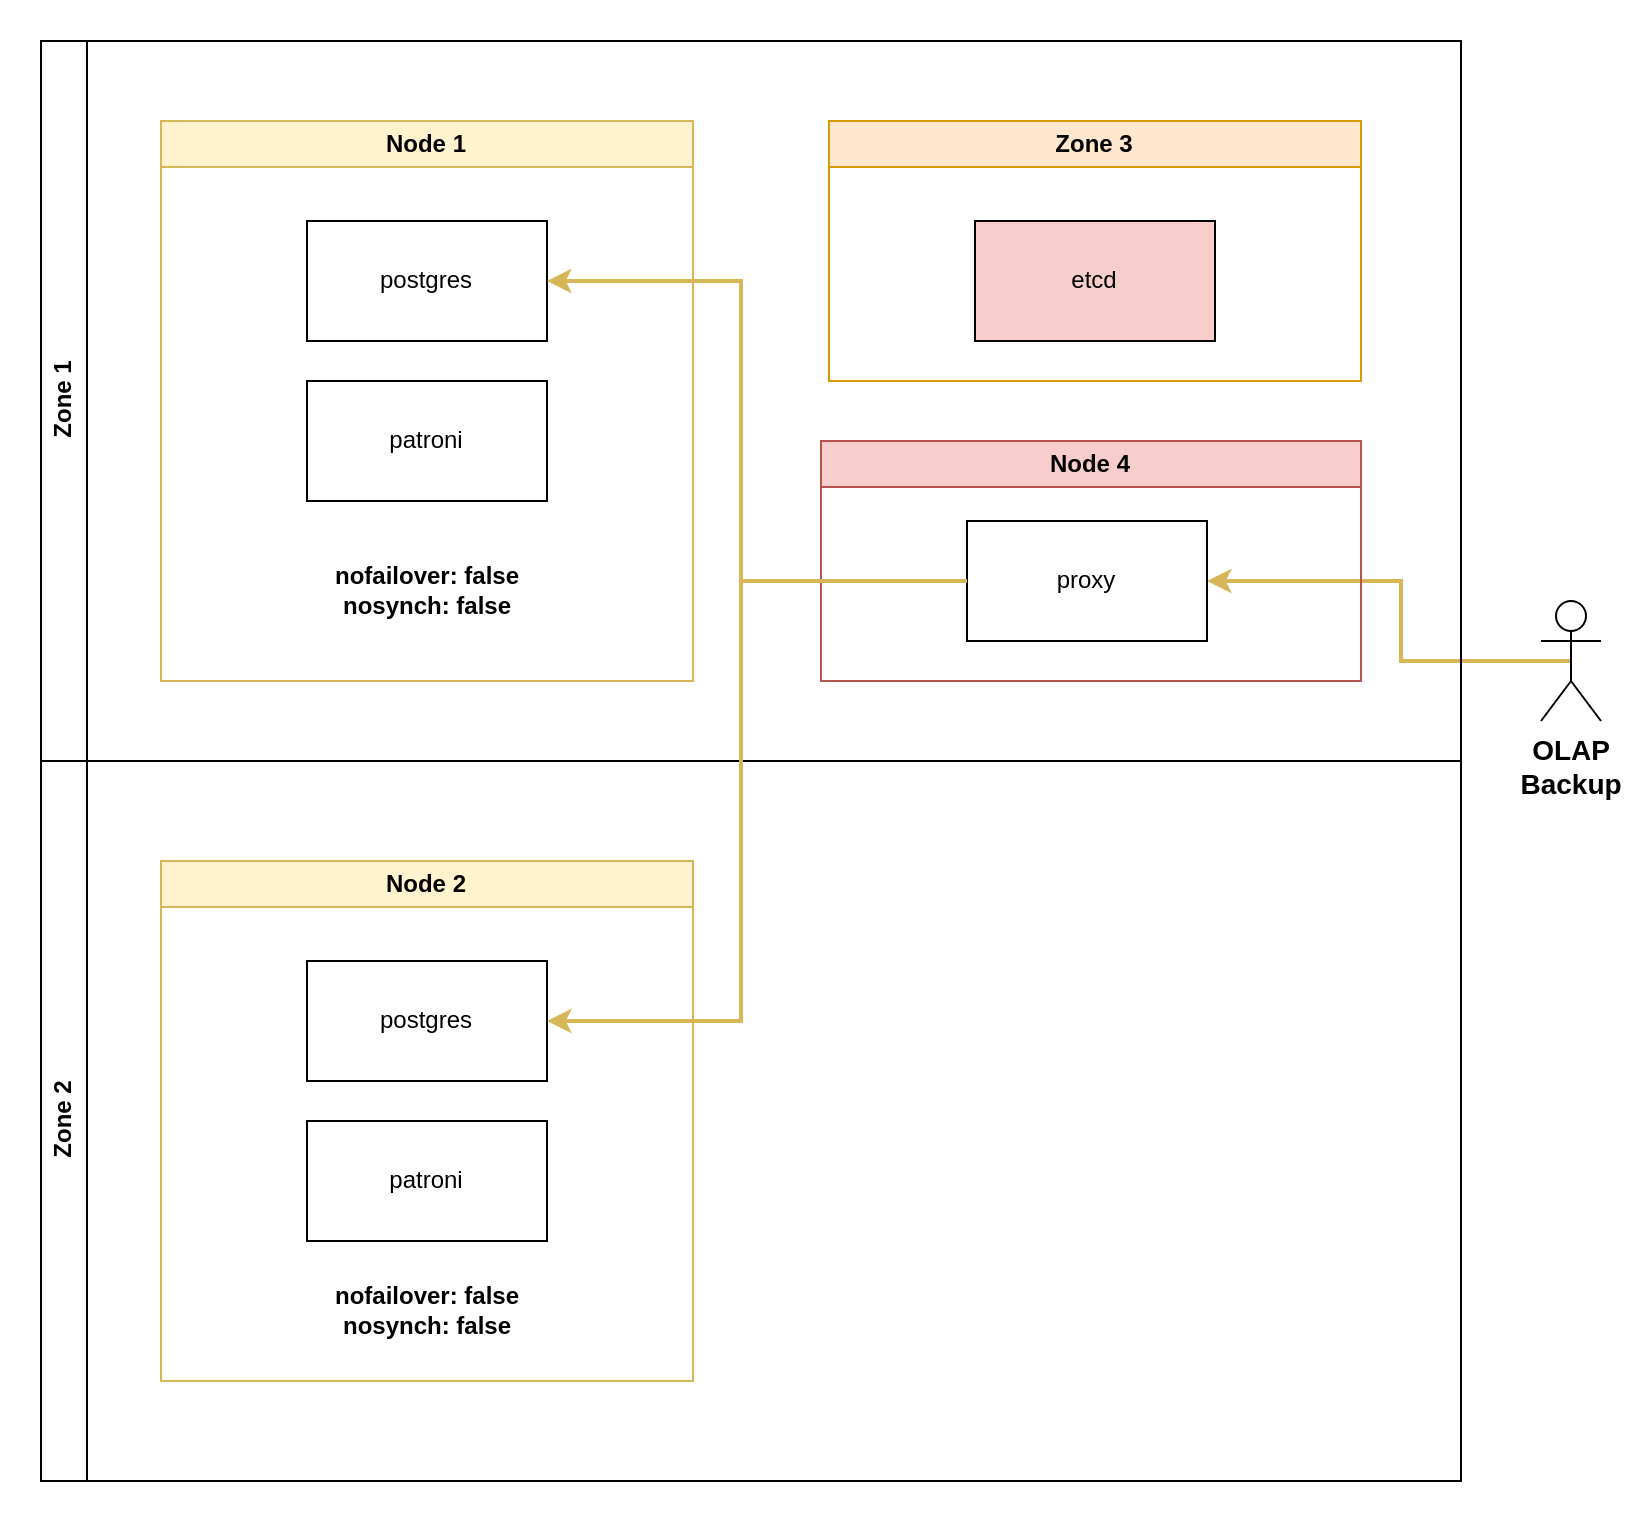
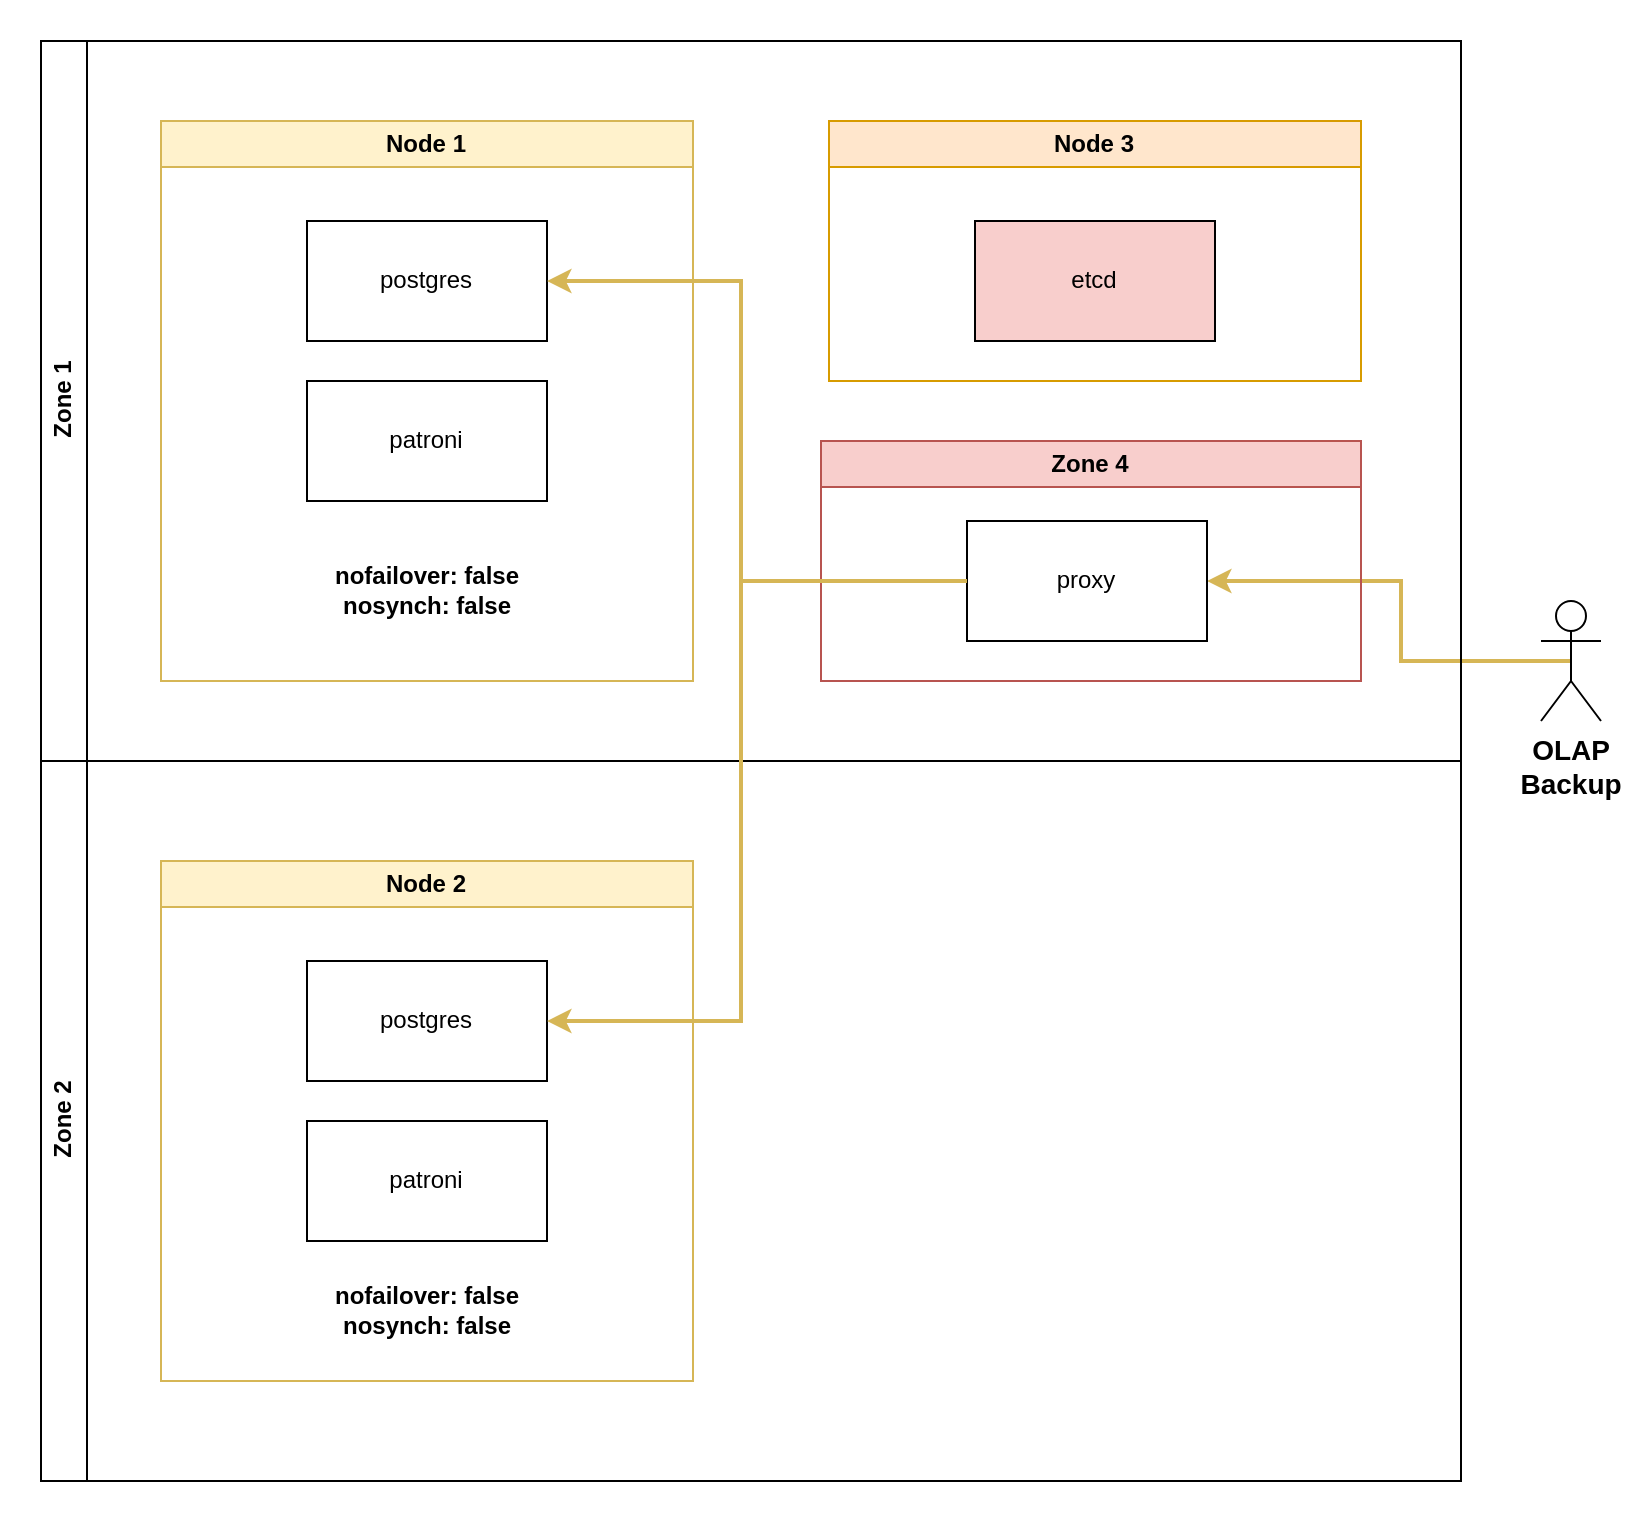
(1095, 145) -> (1095, 145)
(1091, 465) -> (1091, 465)
